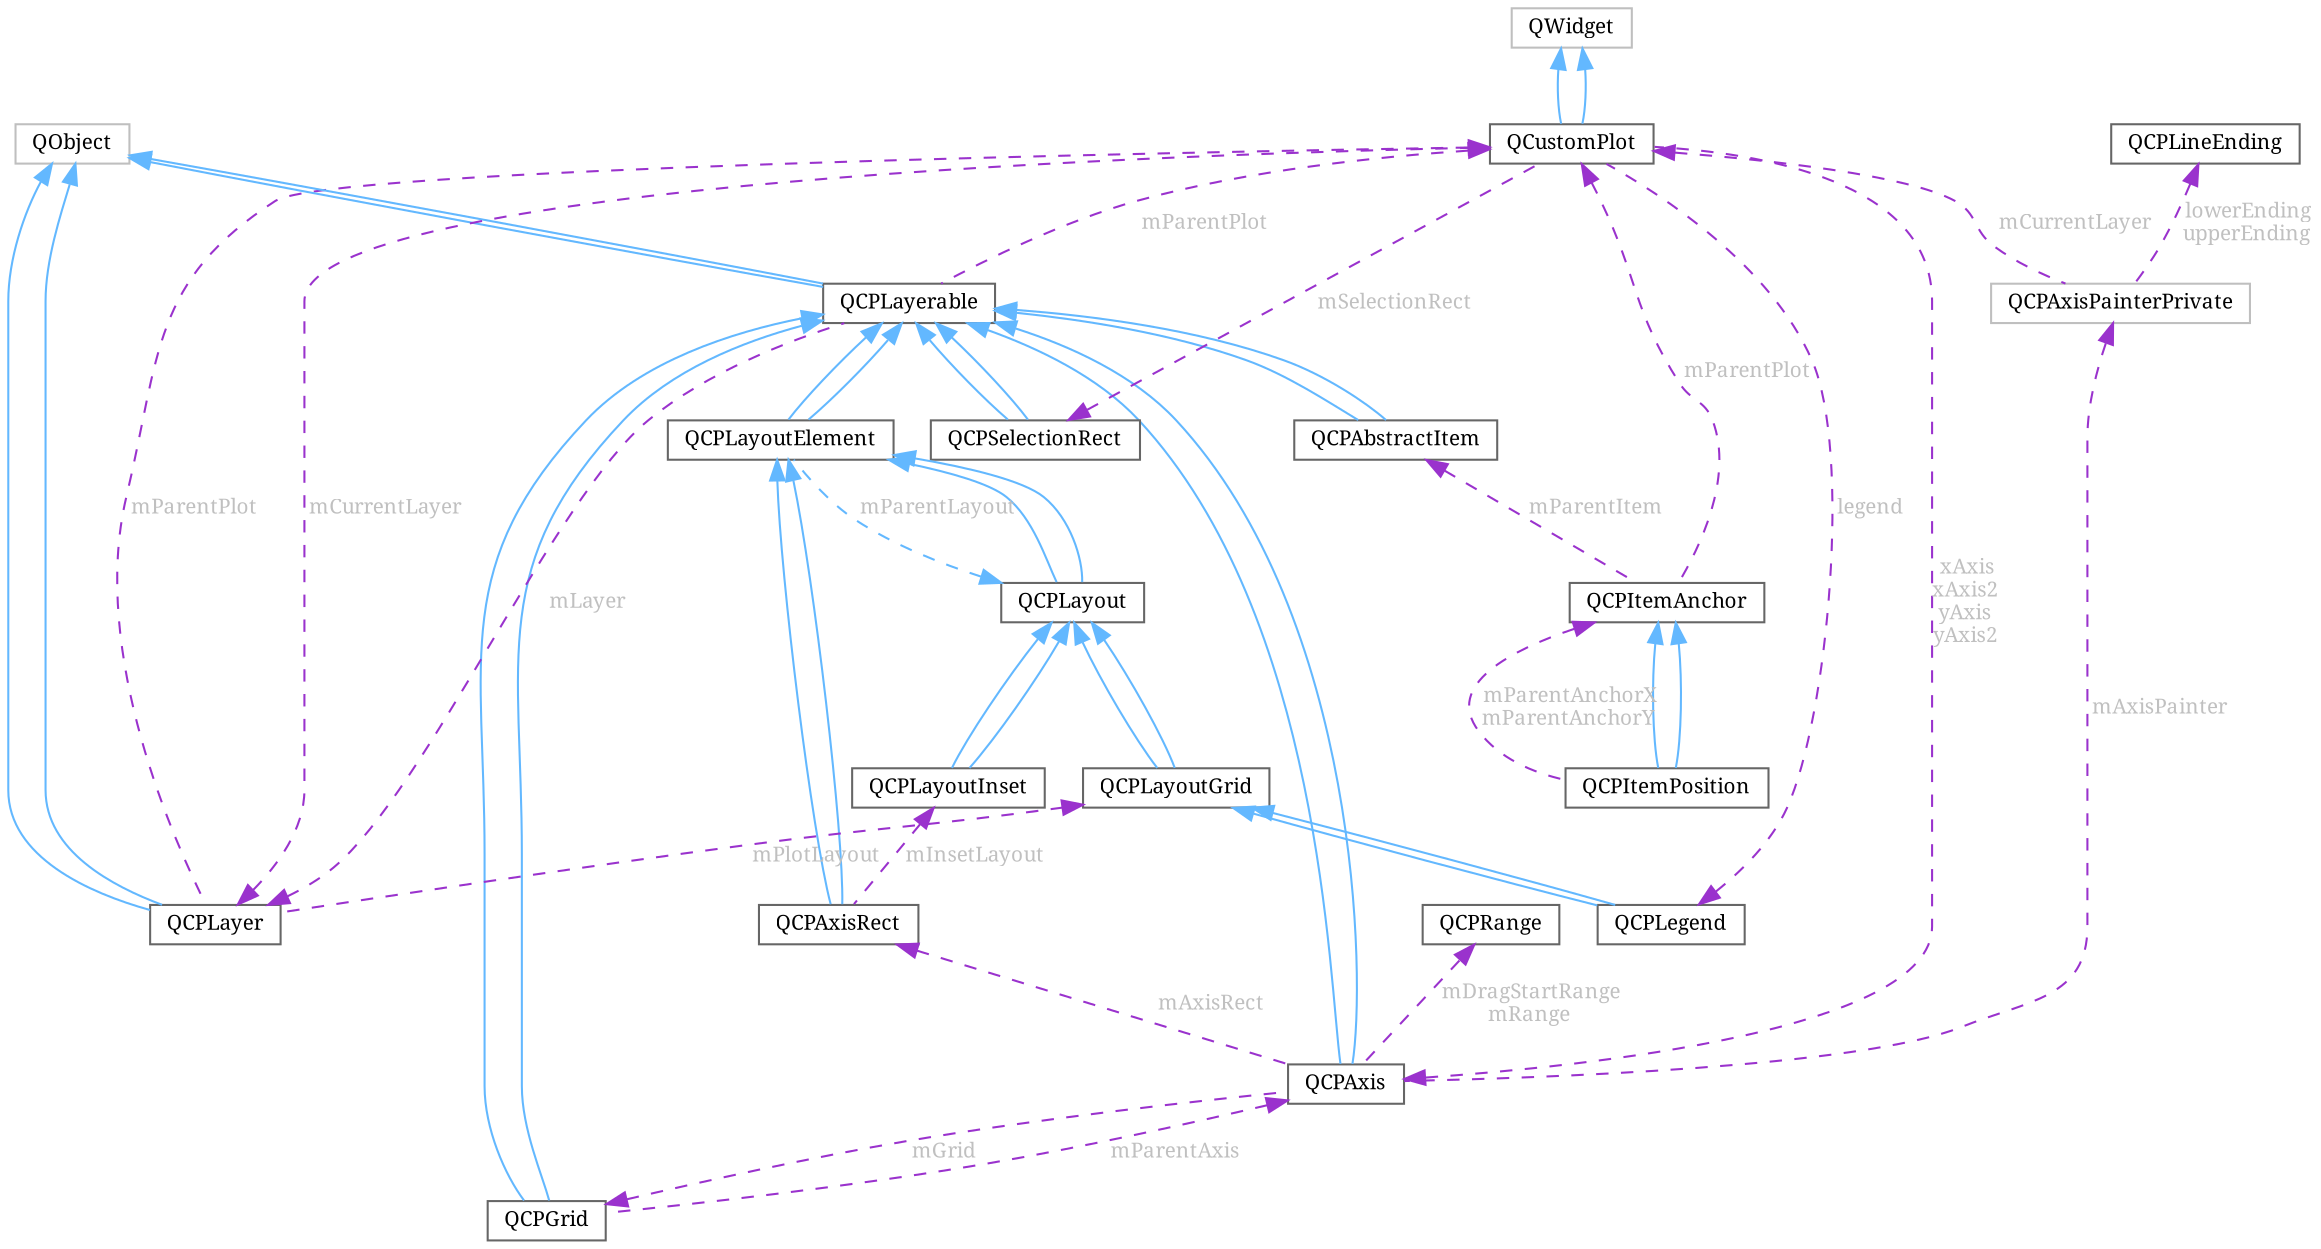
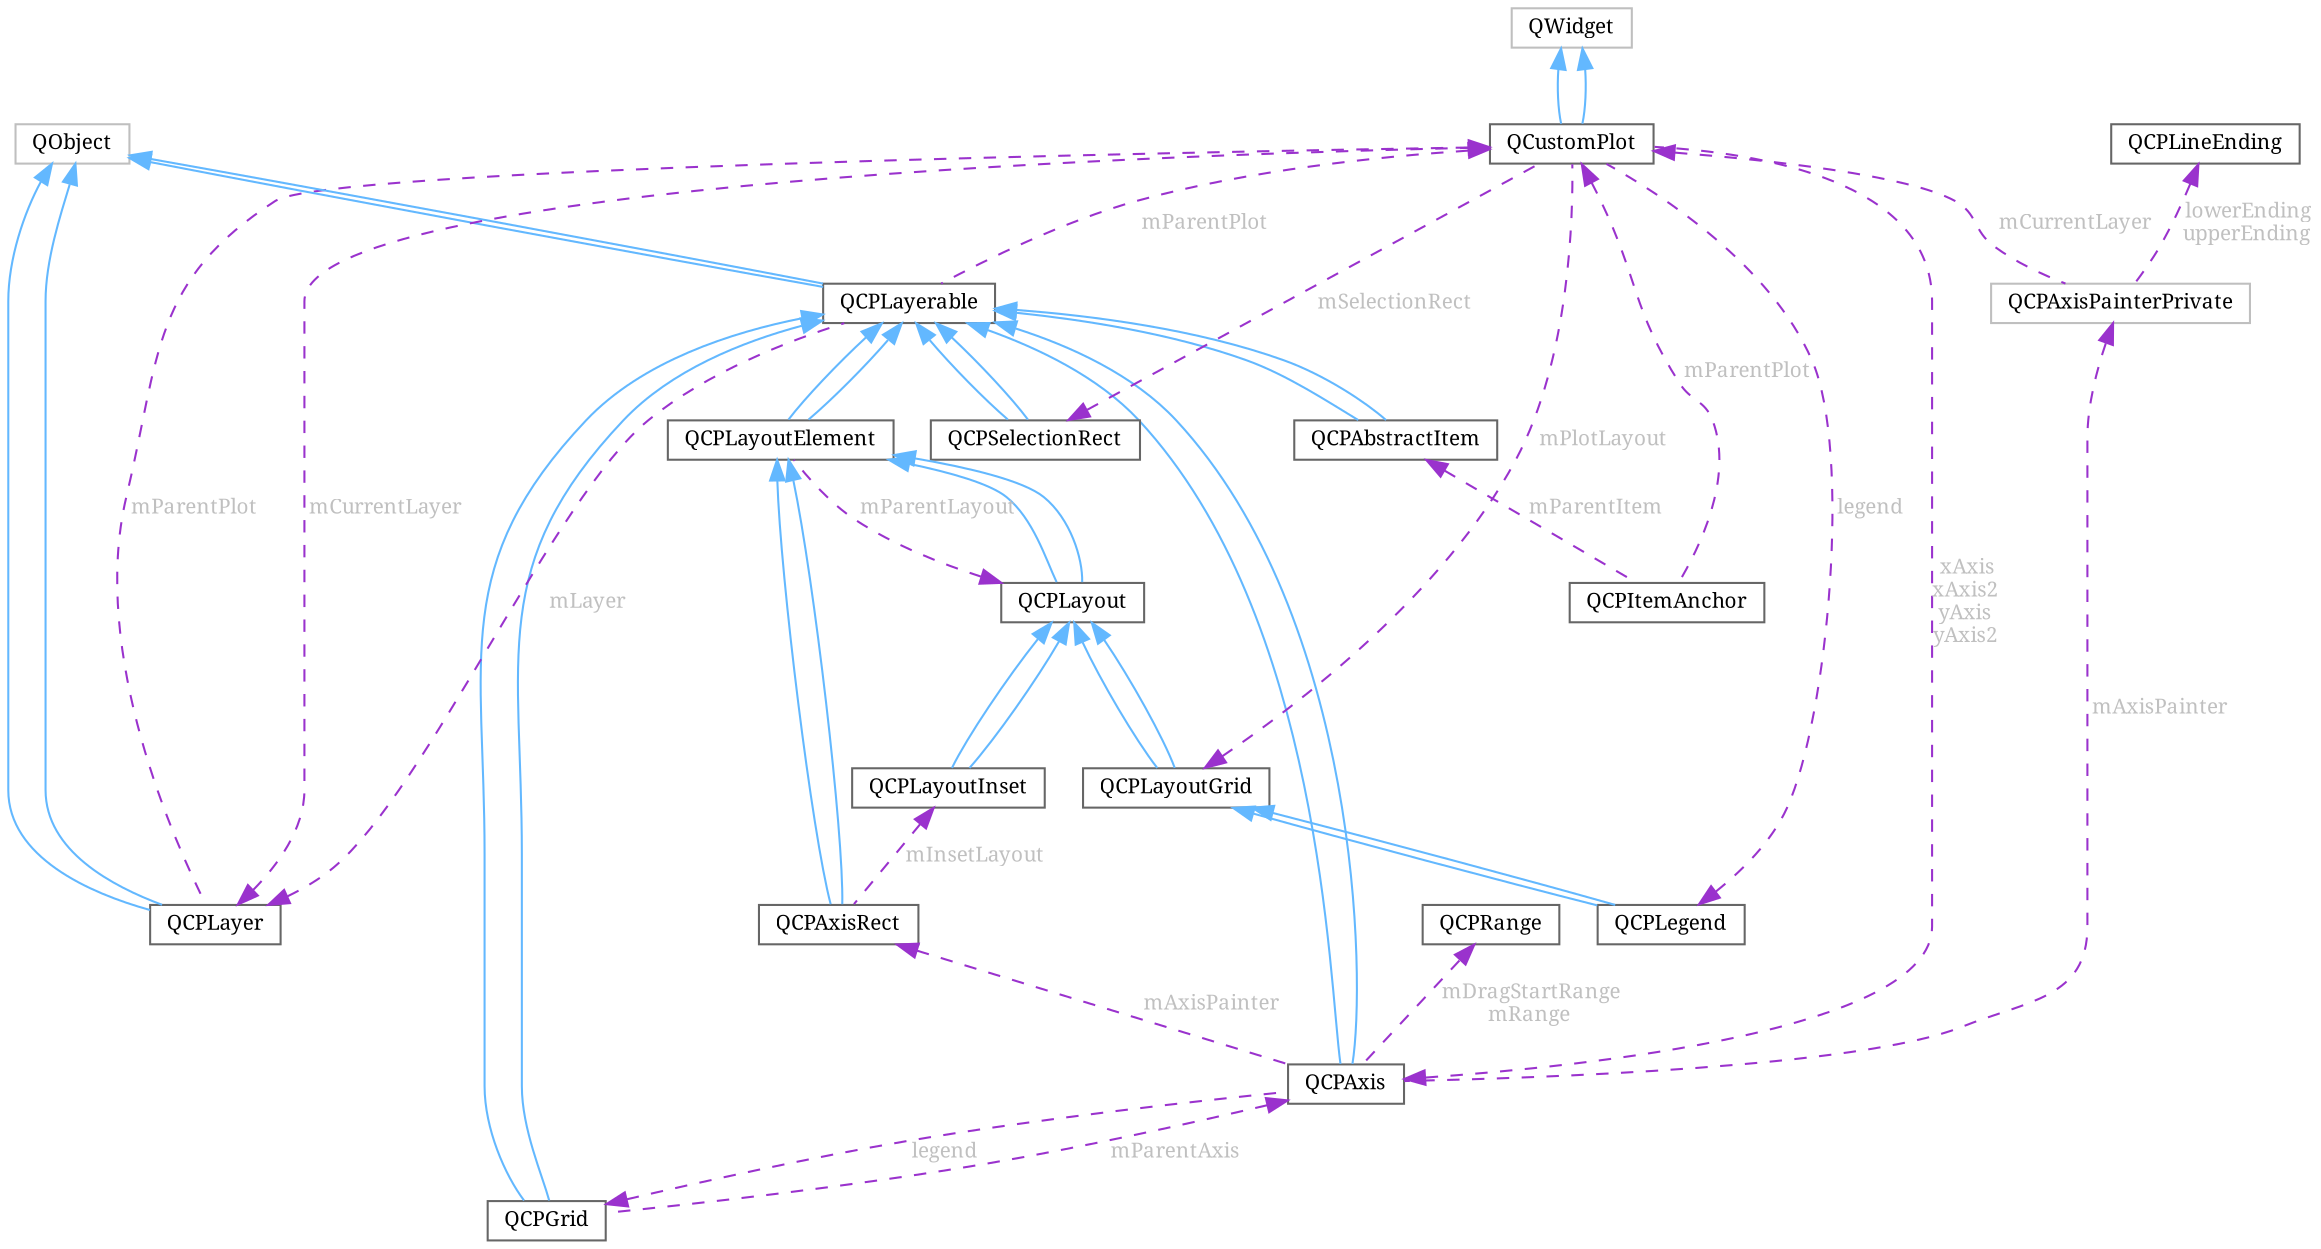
(878, 533) -> (878, 533)
(1667, 788) -> none
(671, 855) -> (1485, 510)
(1209, 1004) -> (1209, 1004)
(942, 1152) -> (942, 1152)
